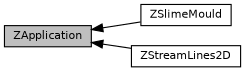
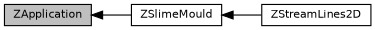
(117, 46) -> (247, 15)
